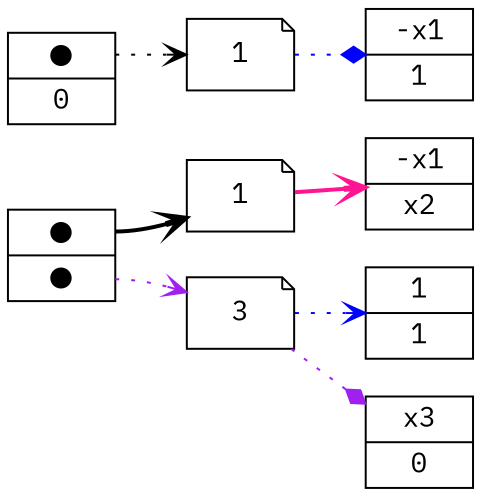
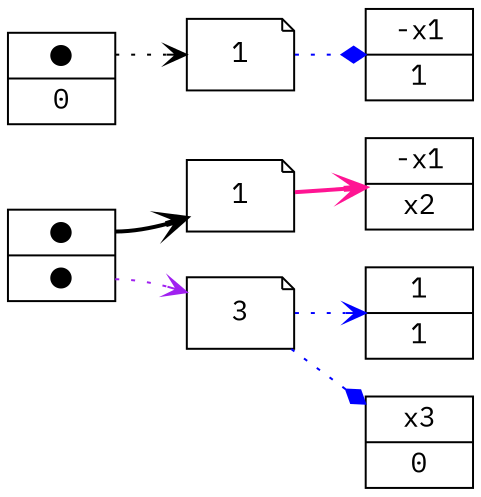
(319, 369) -> (319, 369)
